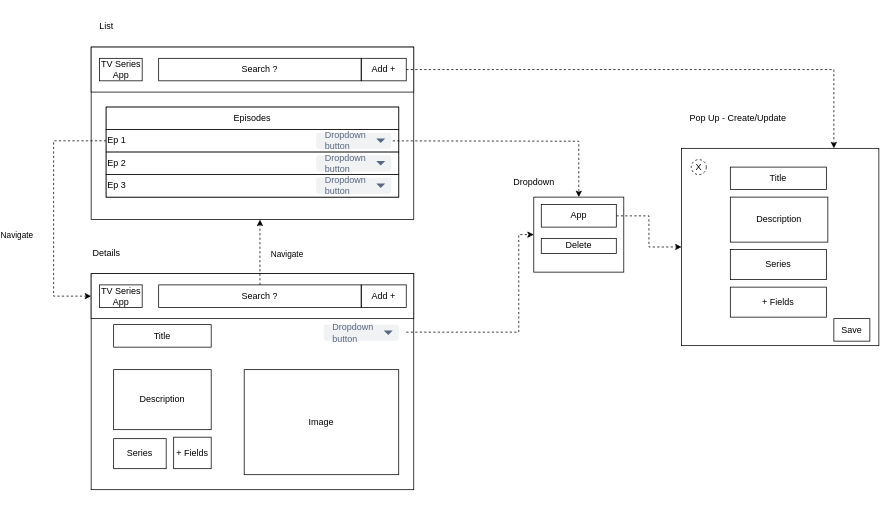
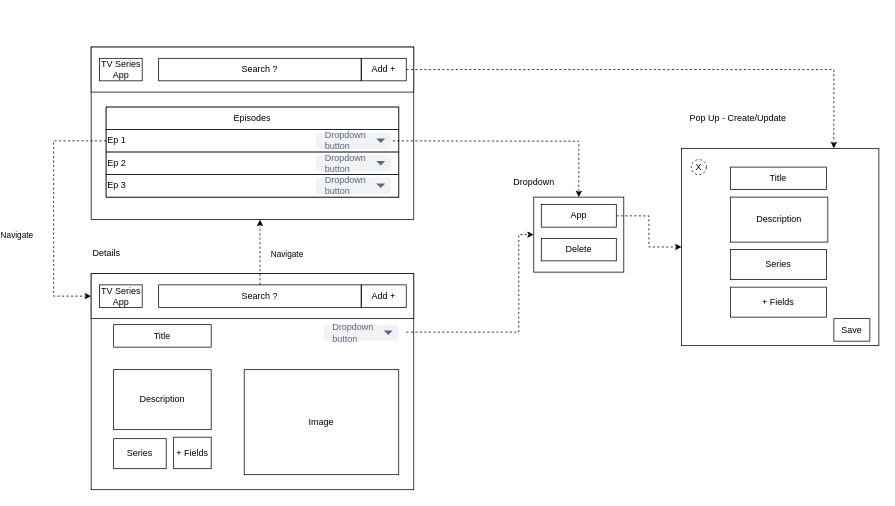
(106, 27) -> none
(579, 246) -> (579, 249)
